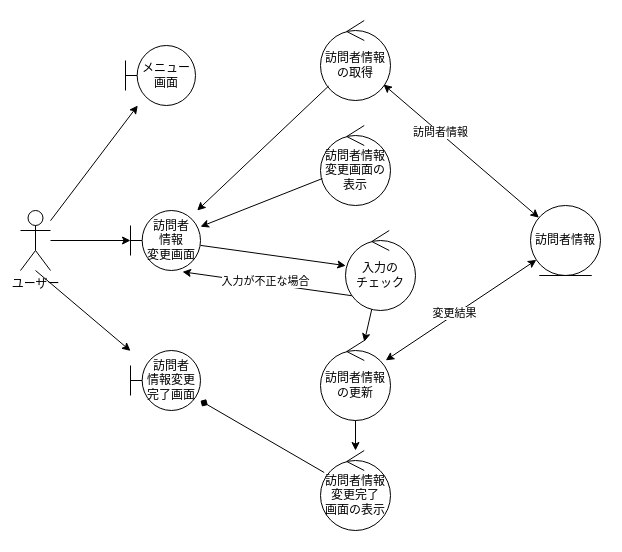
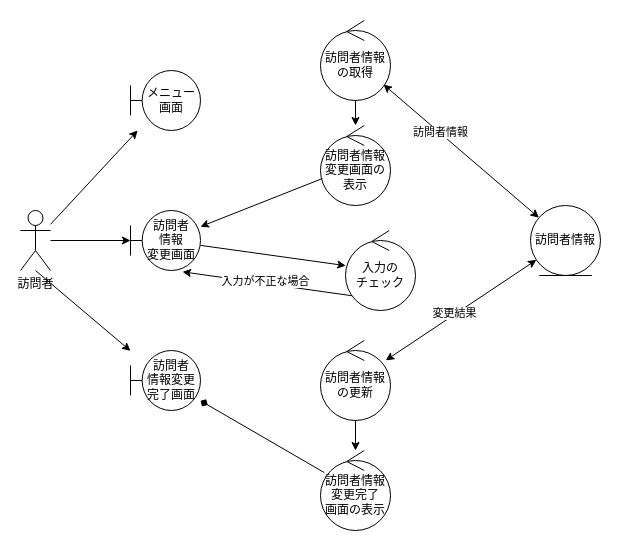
(161, 76) -> (166, 101)
(265, 146) -> (356, 110)
(36, 285) -> (36, 285)
(369, 322) -> none
